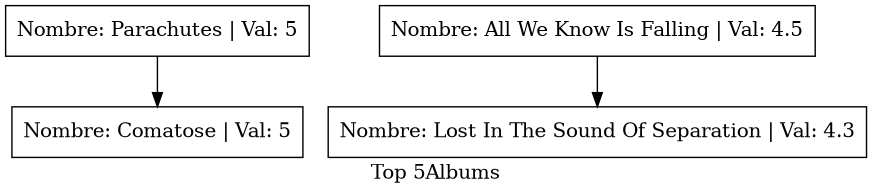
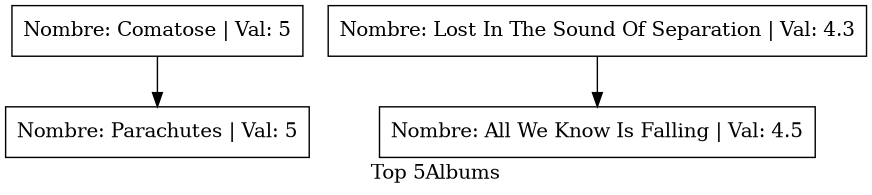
(157, 75) -> (157, 75)
(597, 75) -> (597, 75)
